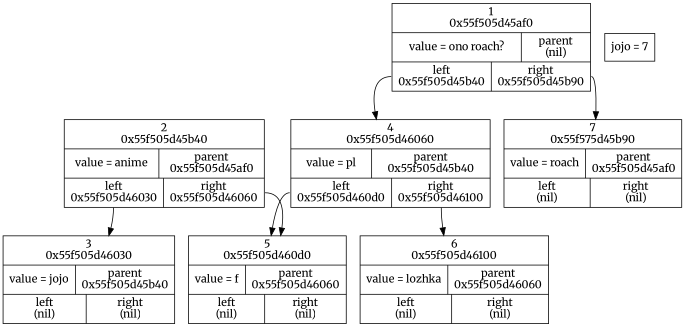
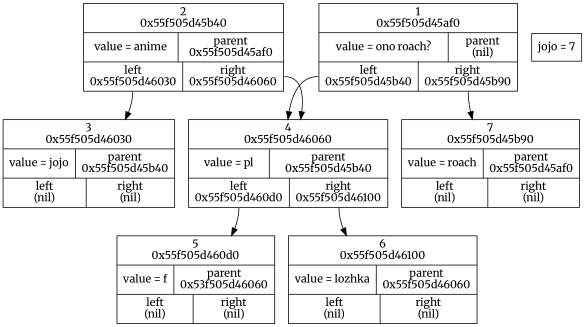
(593, 140) -> (491, 140)
(282, 209) -> (301, 91)
(296, 285) -> (224, 285)
